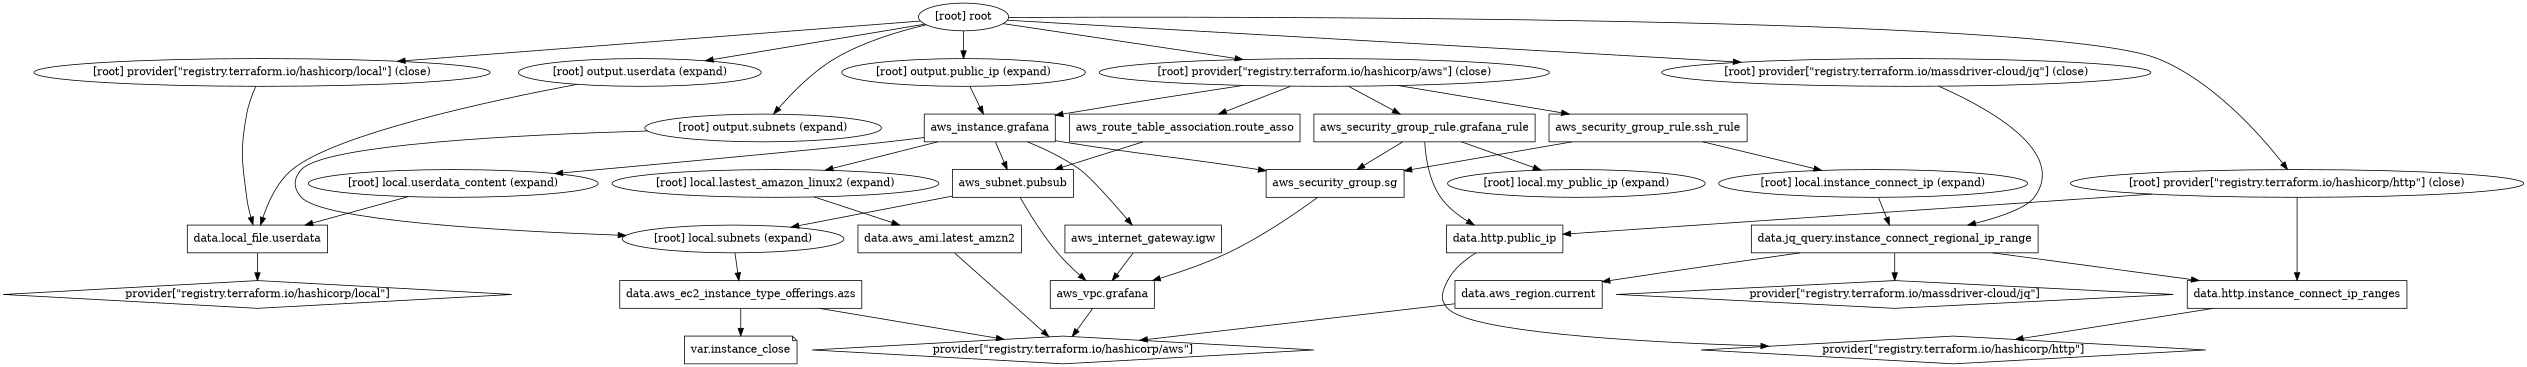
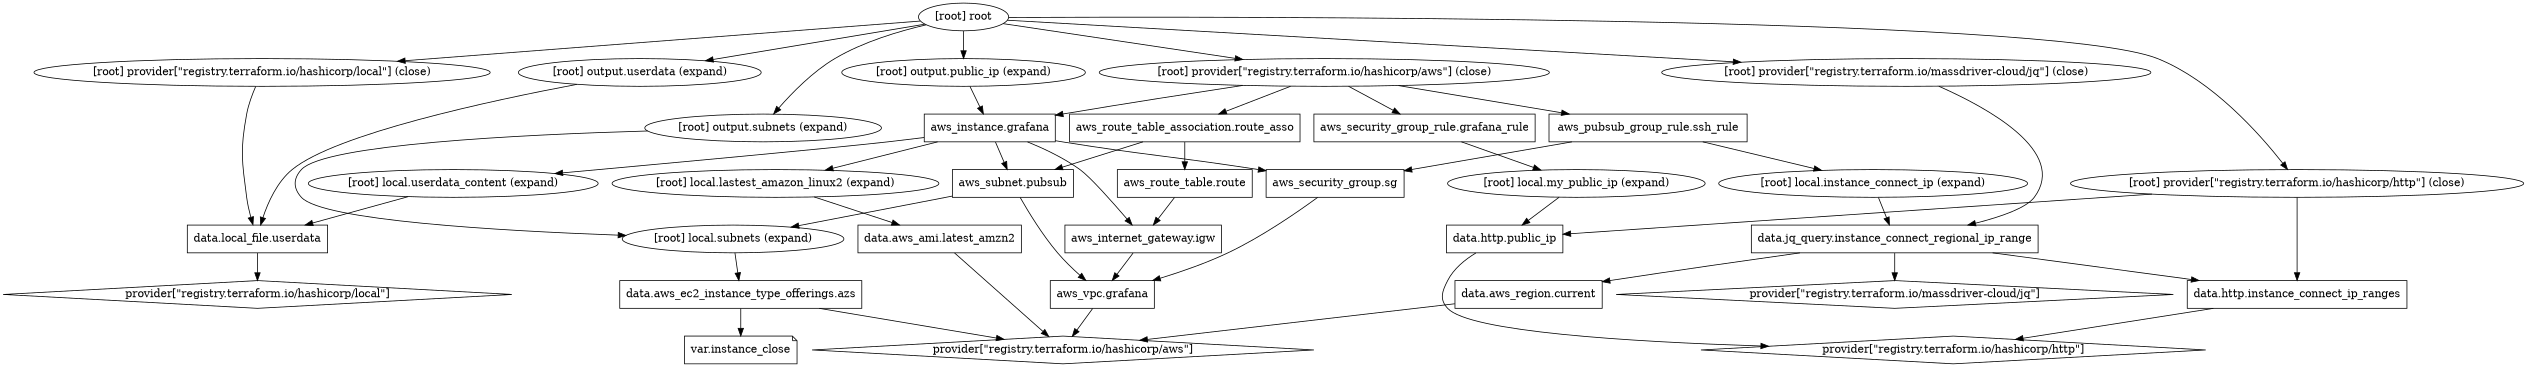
(1648, 128) -> (1648, 128)
(1383, 154) -> none
none -> (1185, 183)
(1435, 188) -> (1544, 209)
